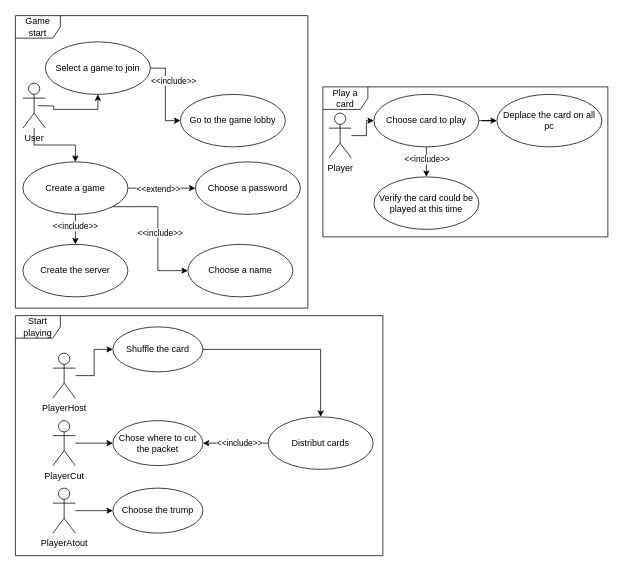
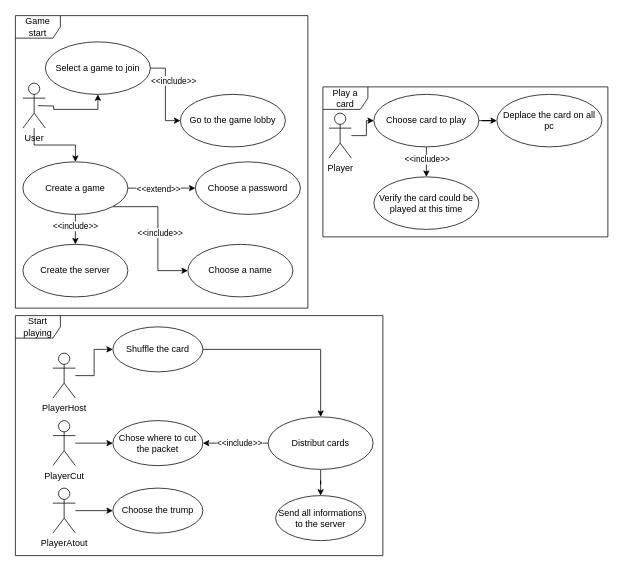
none -> (321, 483)
none -> (321, 518)
